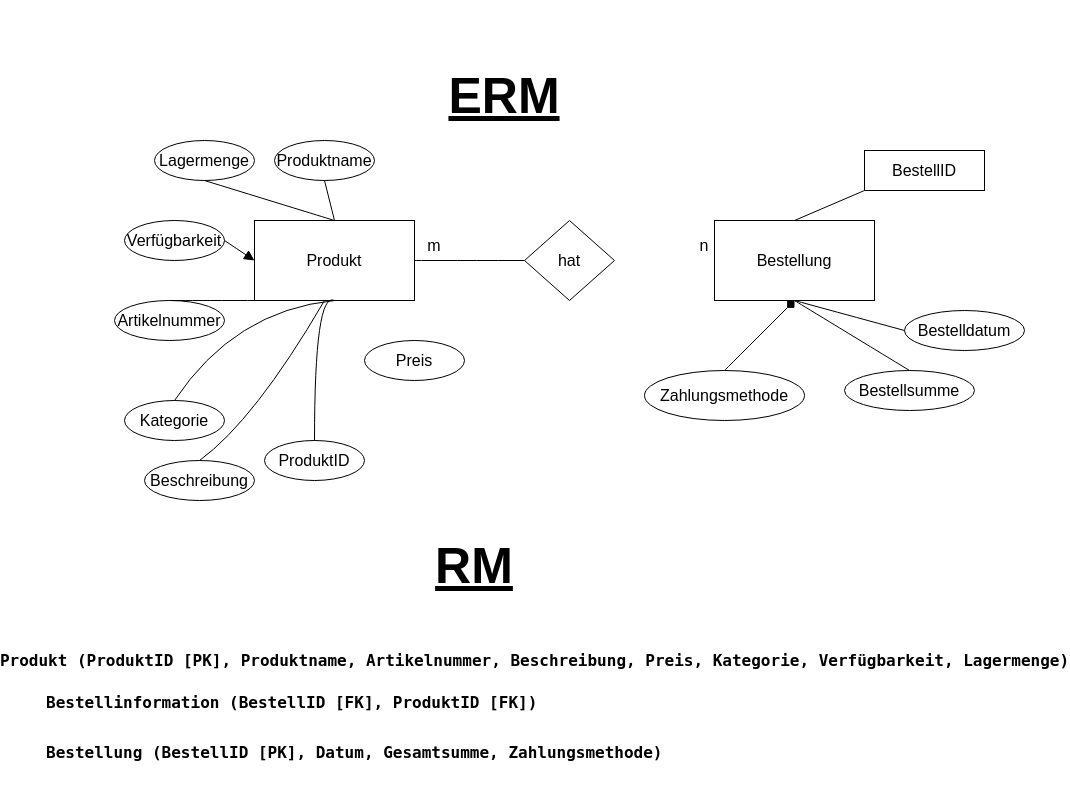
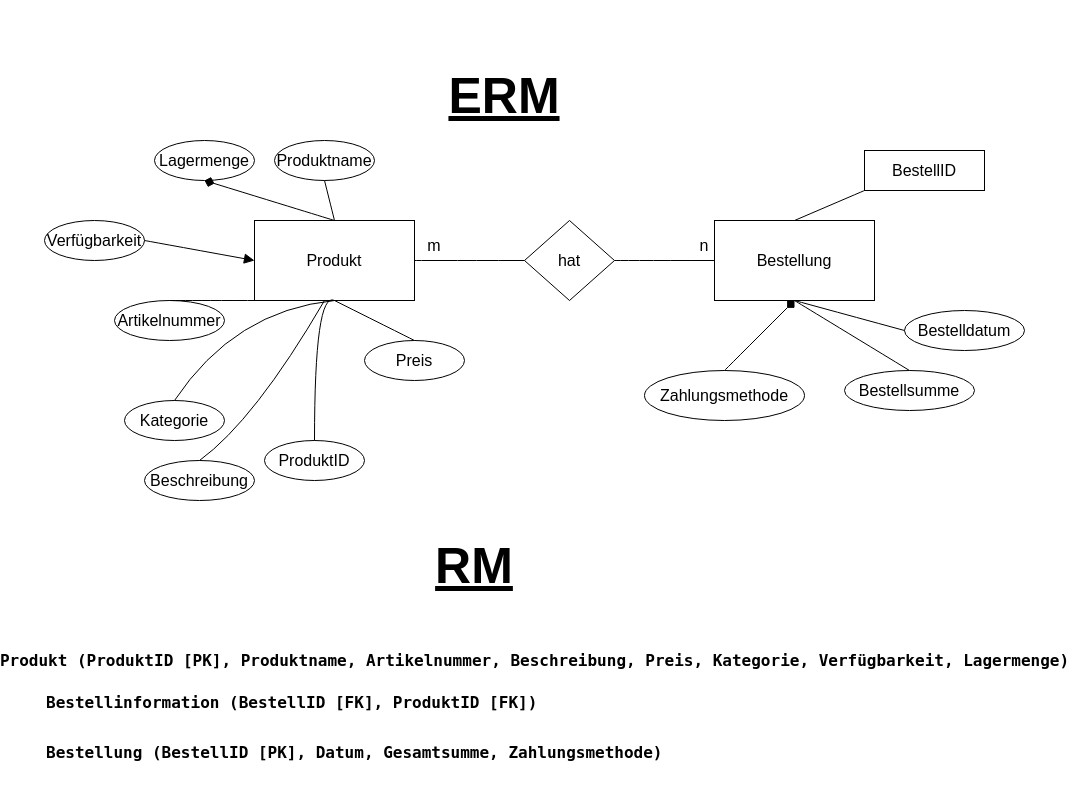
(210, 182) -> (215, 184)
(175, 241) -> (95, 241)
none -> (665, 261)
none -> (374, 320)
